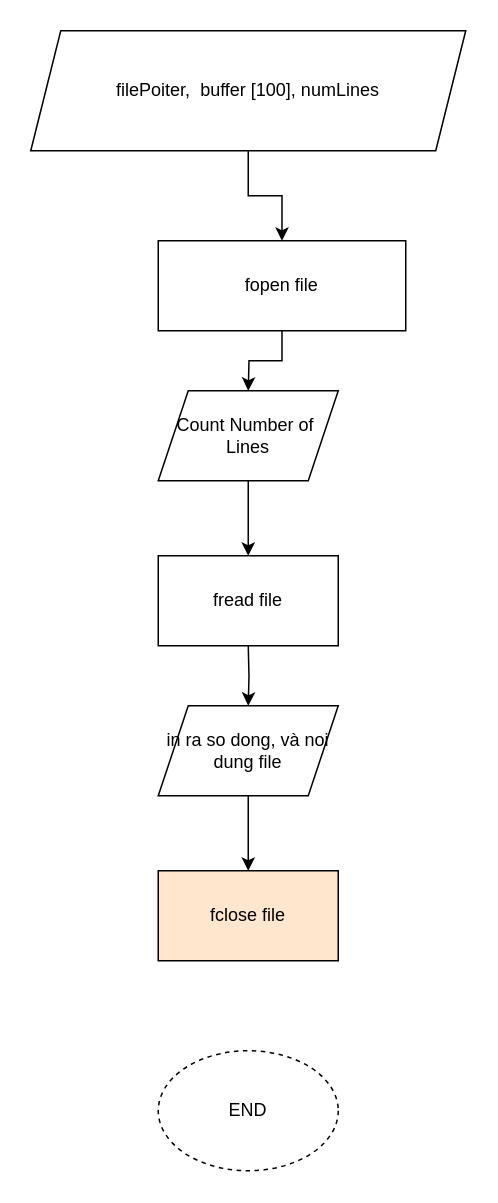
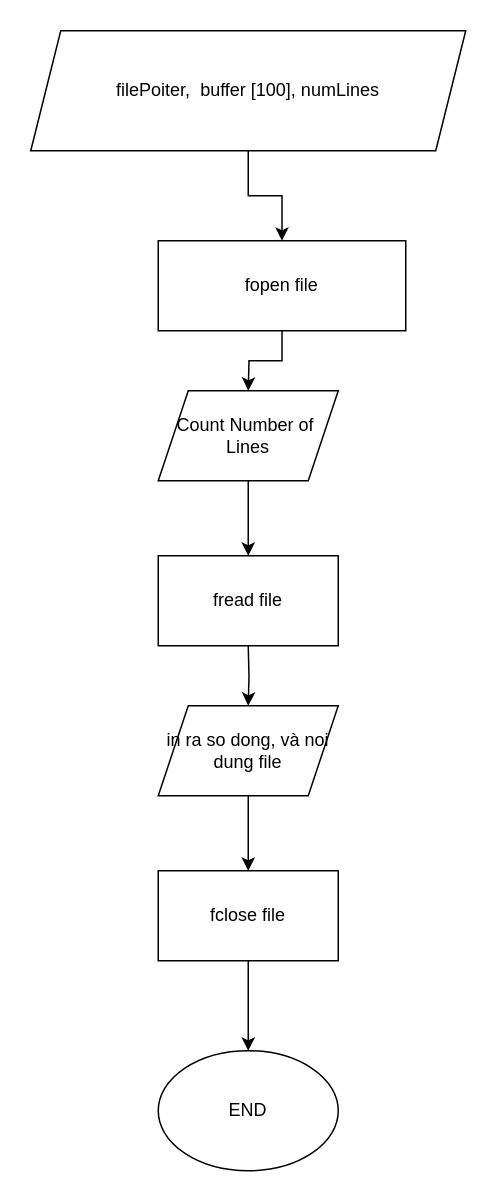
(248, 916) -> (248, 916)
none -> (248, 1001)
(248, 1111) -> (248, 1111)
